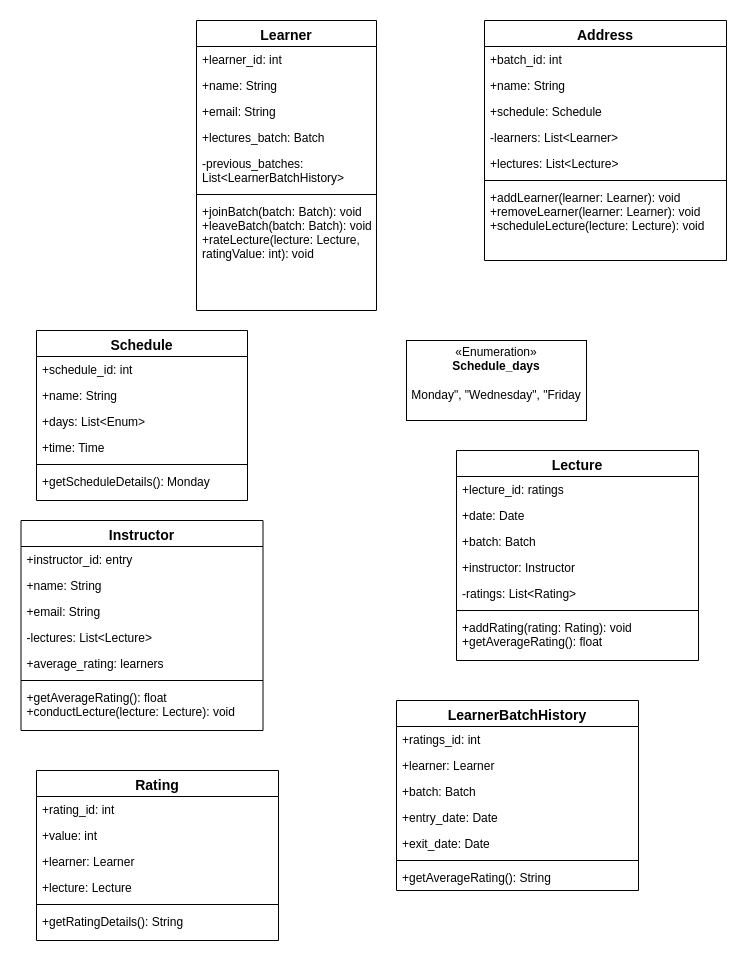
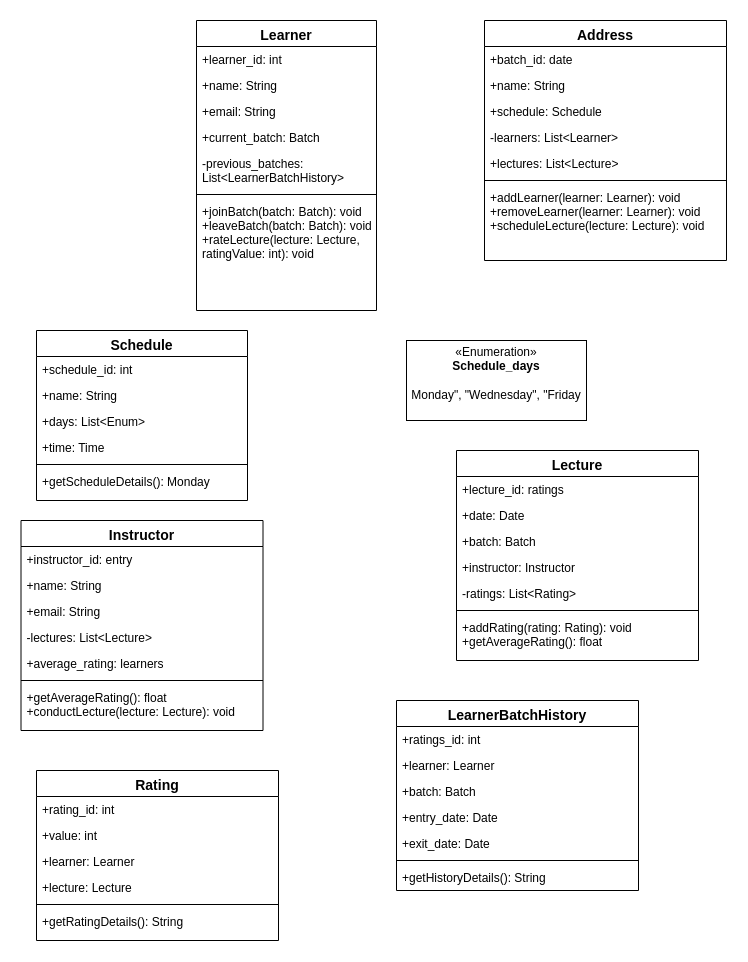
(531, 60) -> (536, 60)
(271, 138) -> (269, 138)
(486, 878) -> (487, 878)
